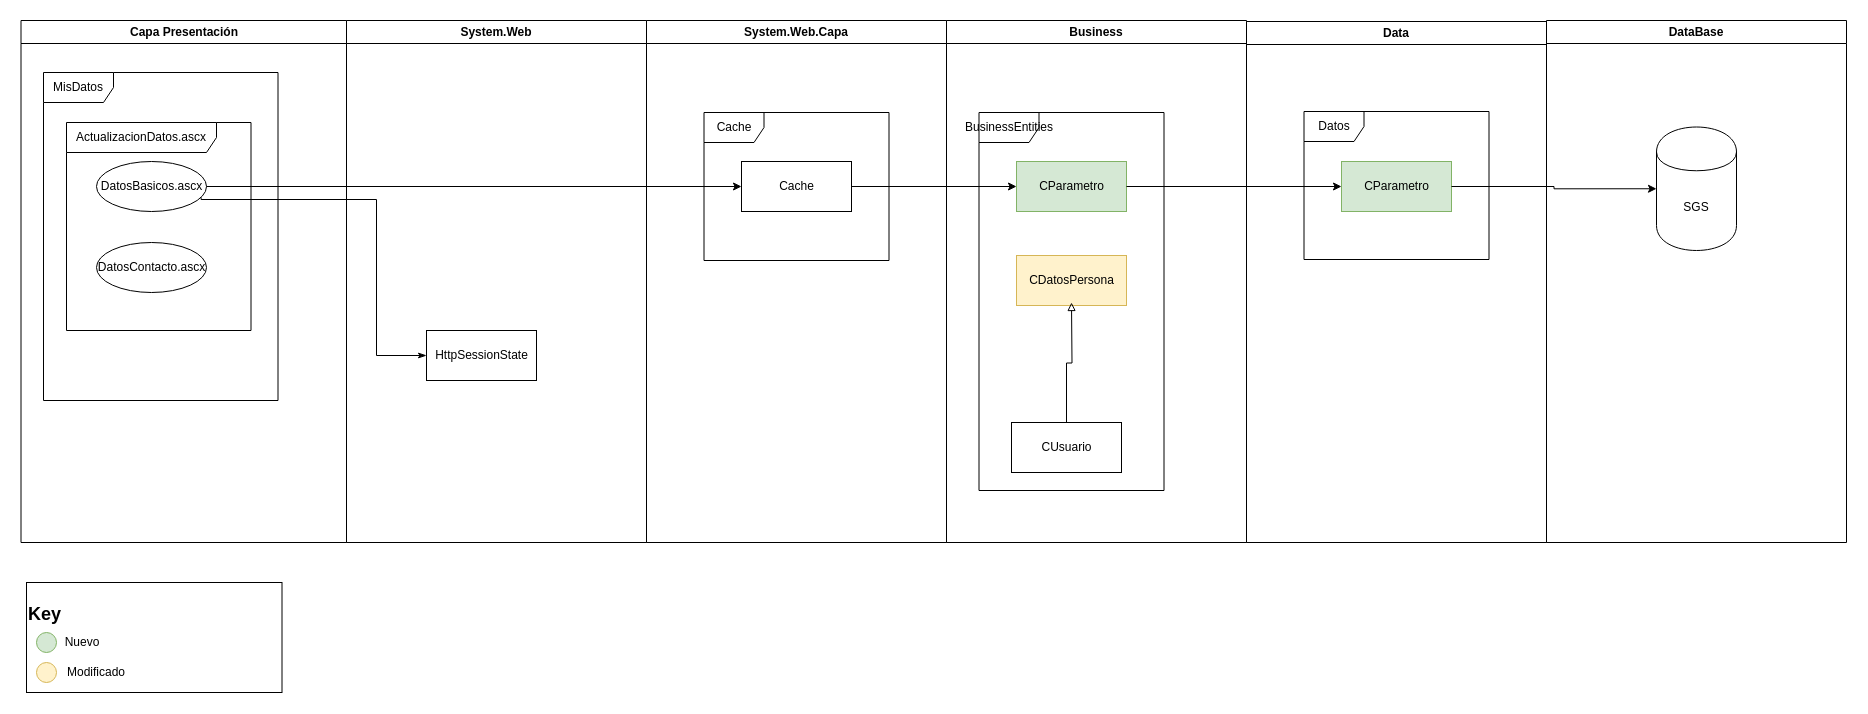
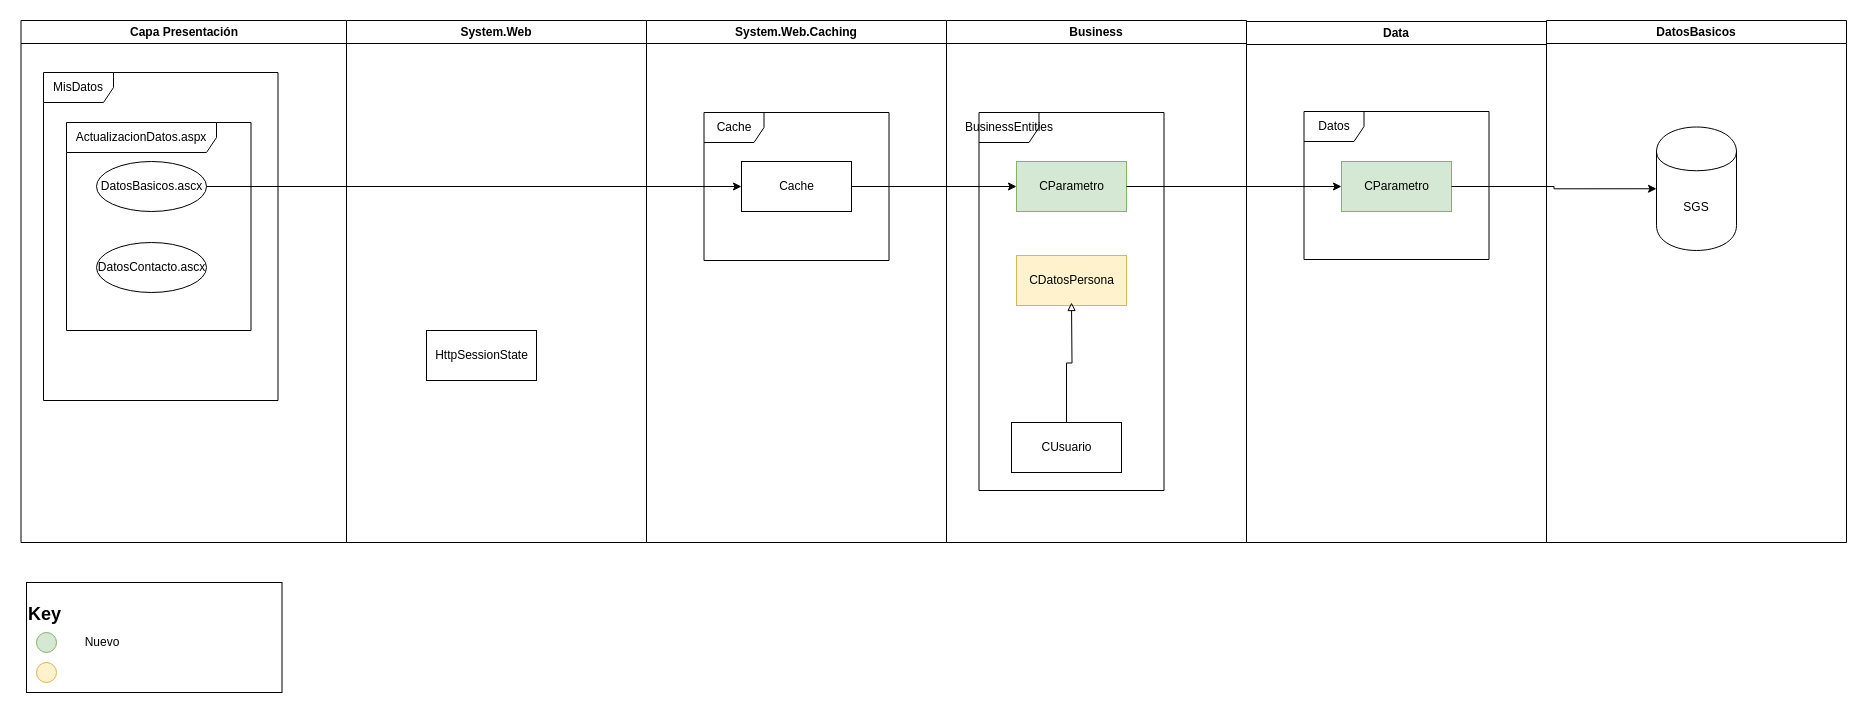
(797, 33) -> (797, 33)
(1697, 33) -> (1697, 33)
(142, 138) -> (142, 138)
(377, 211) -> none
(82, 643) -> (102, 643)
(97, 673) -> none
